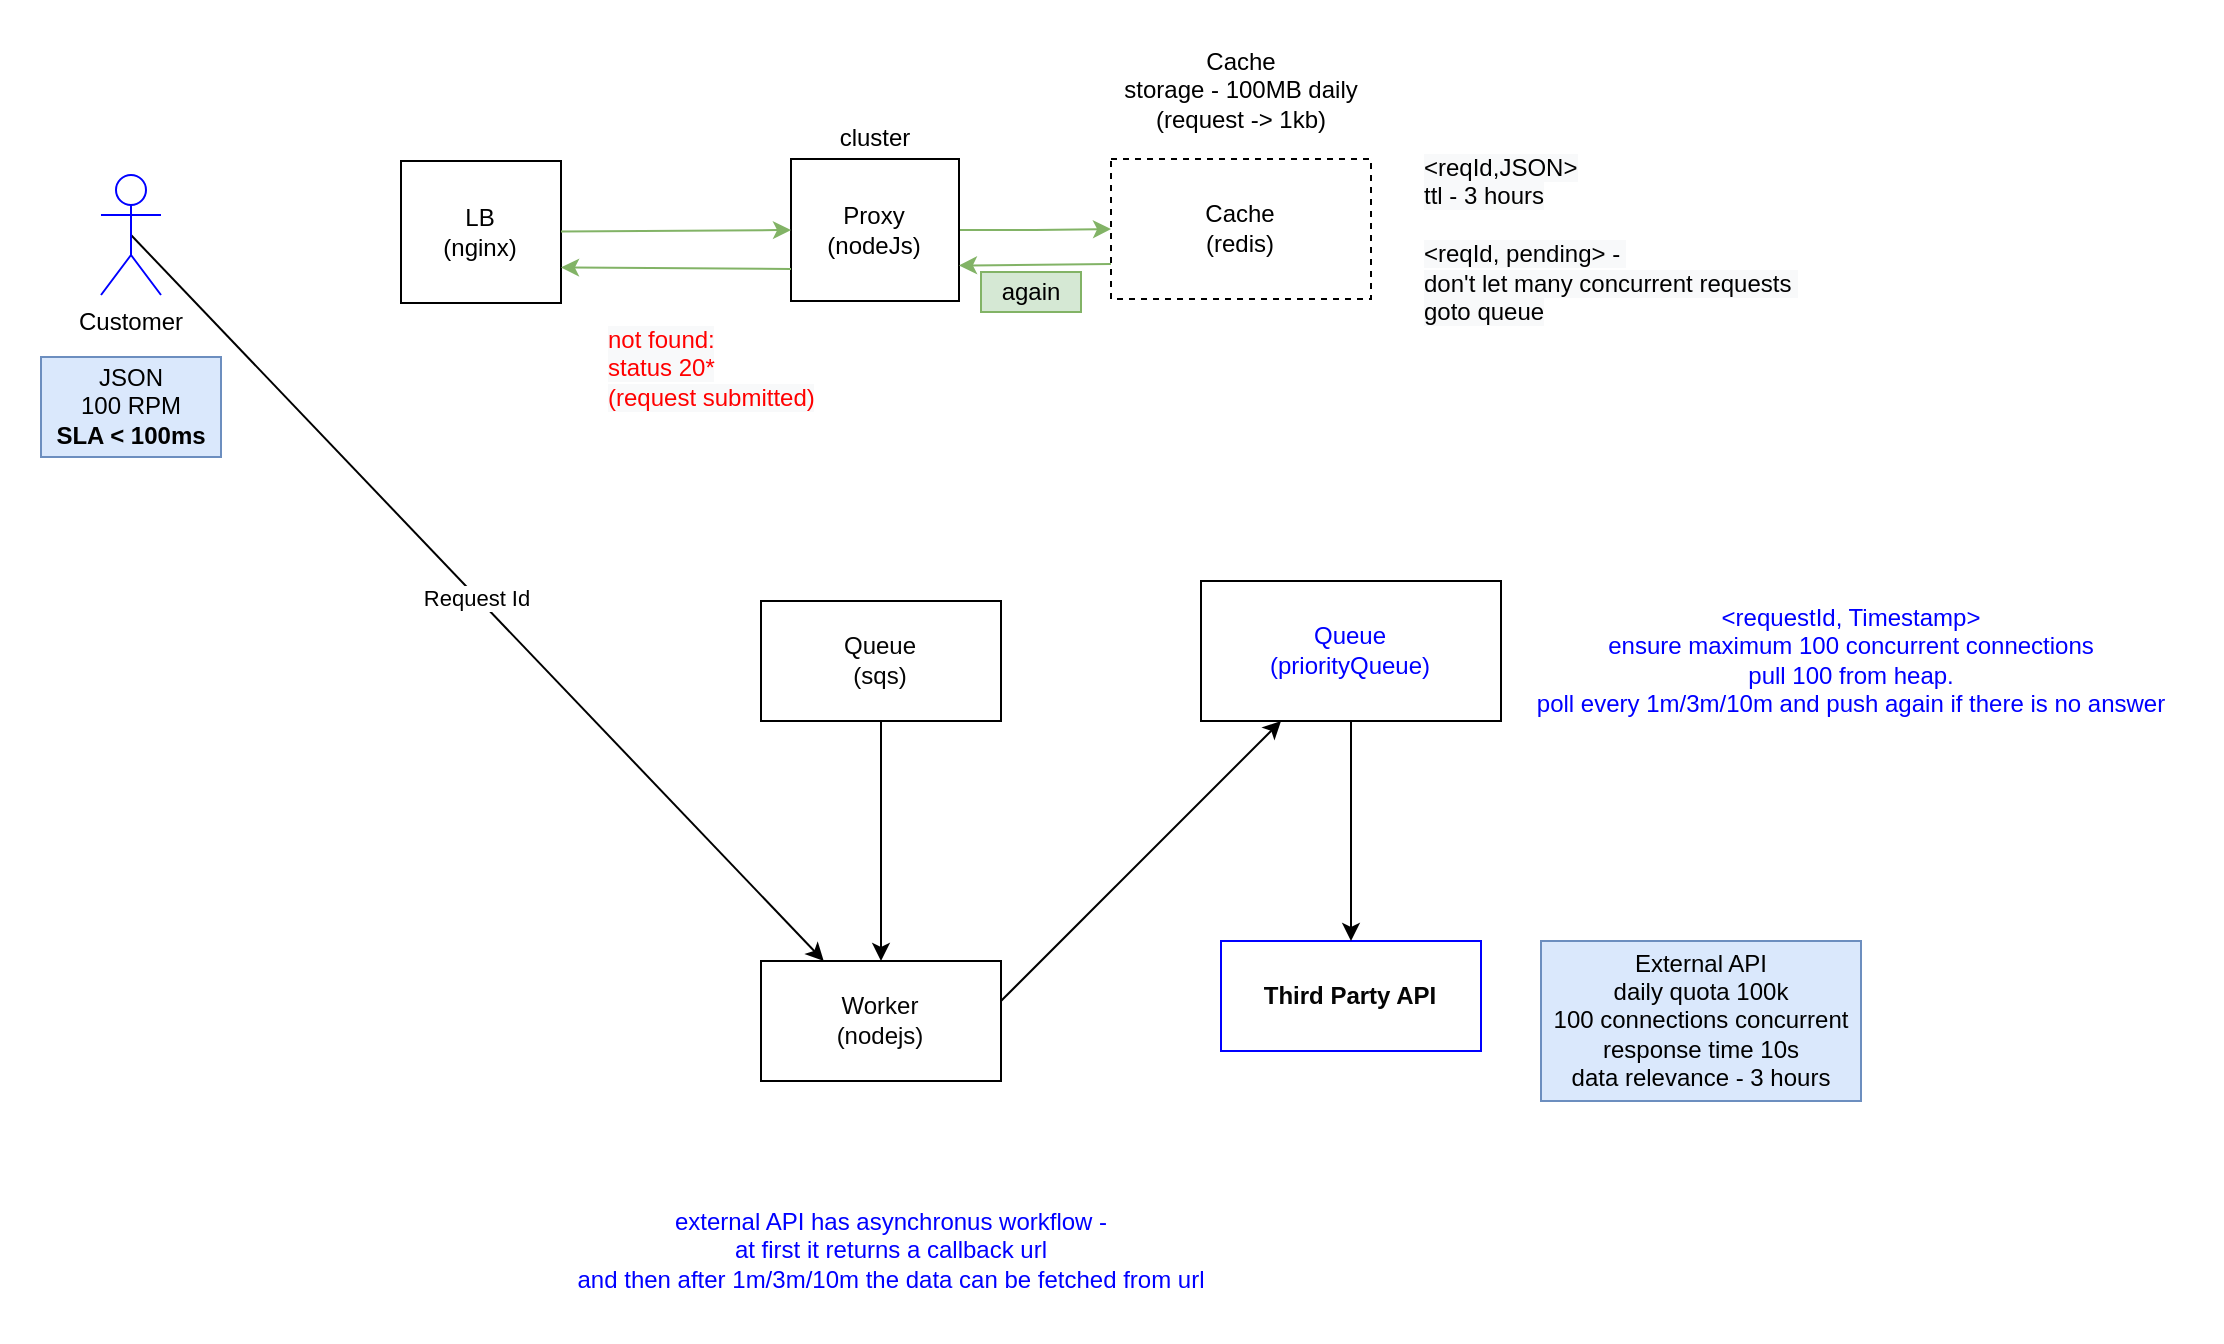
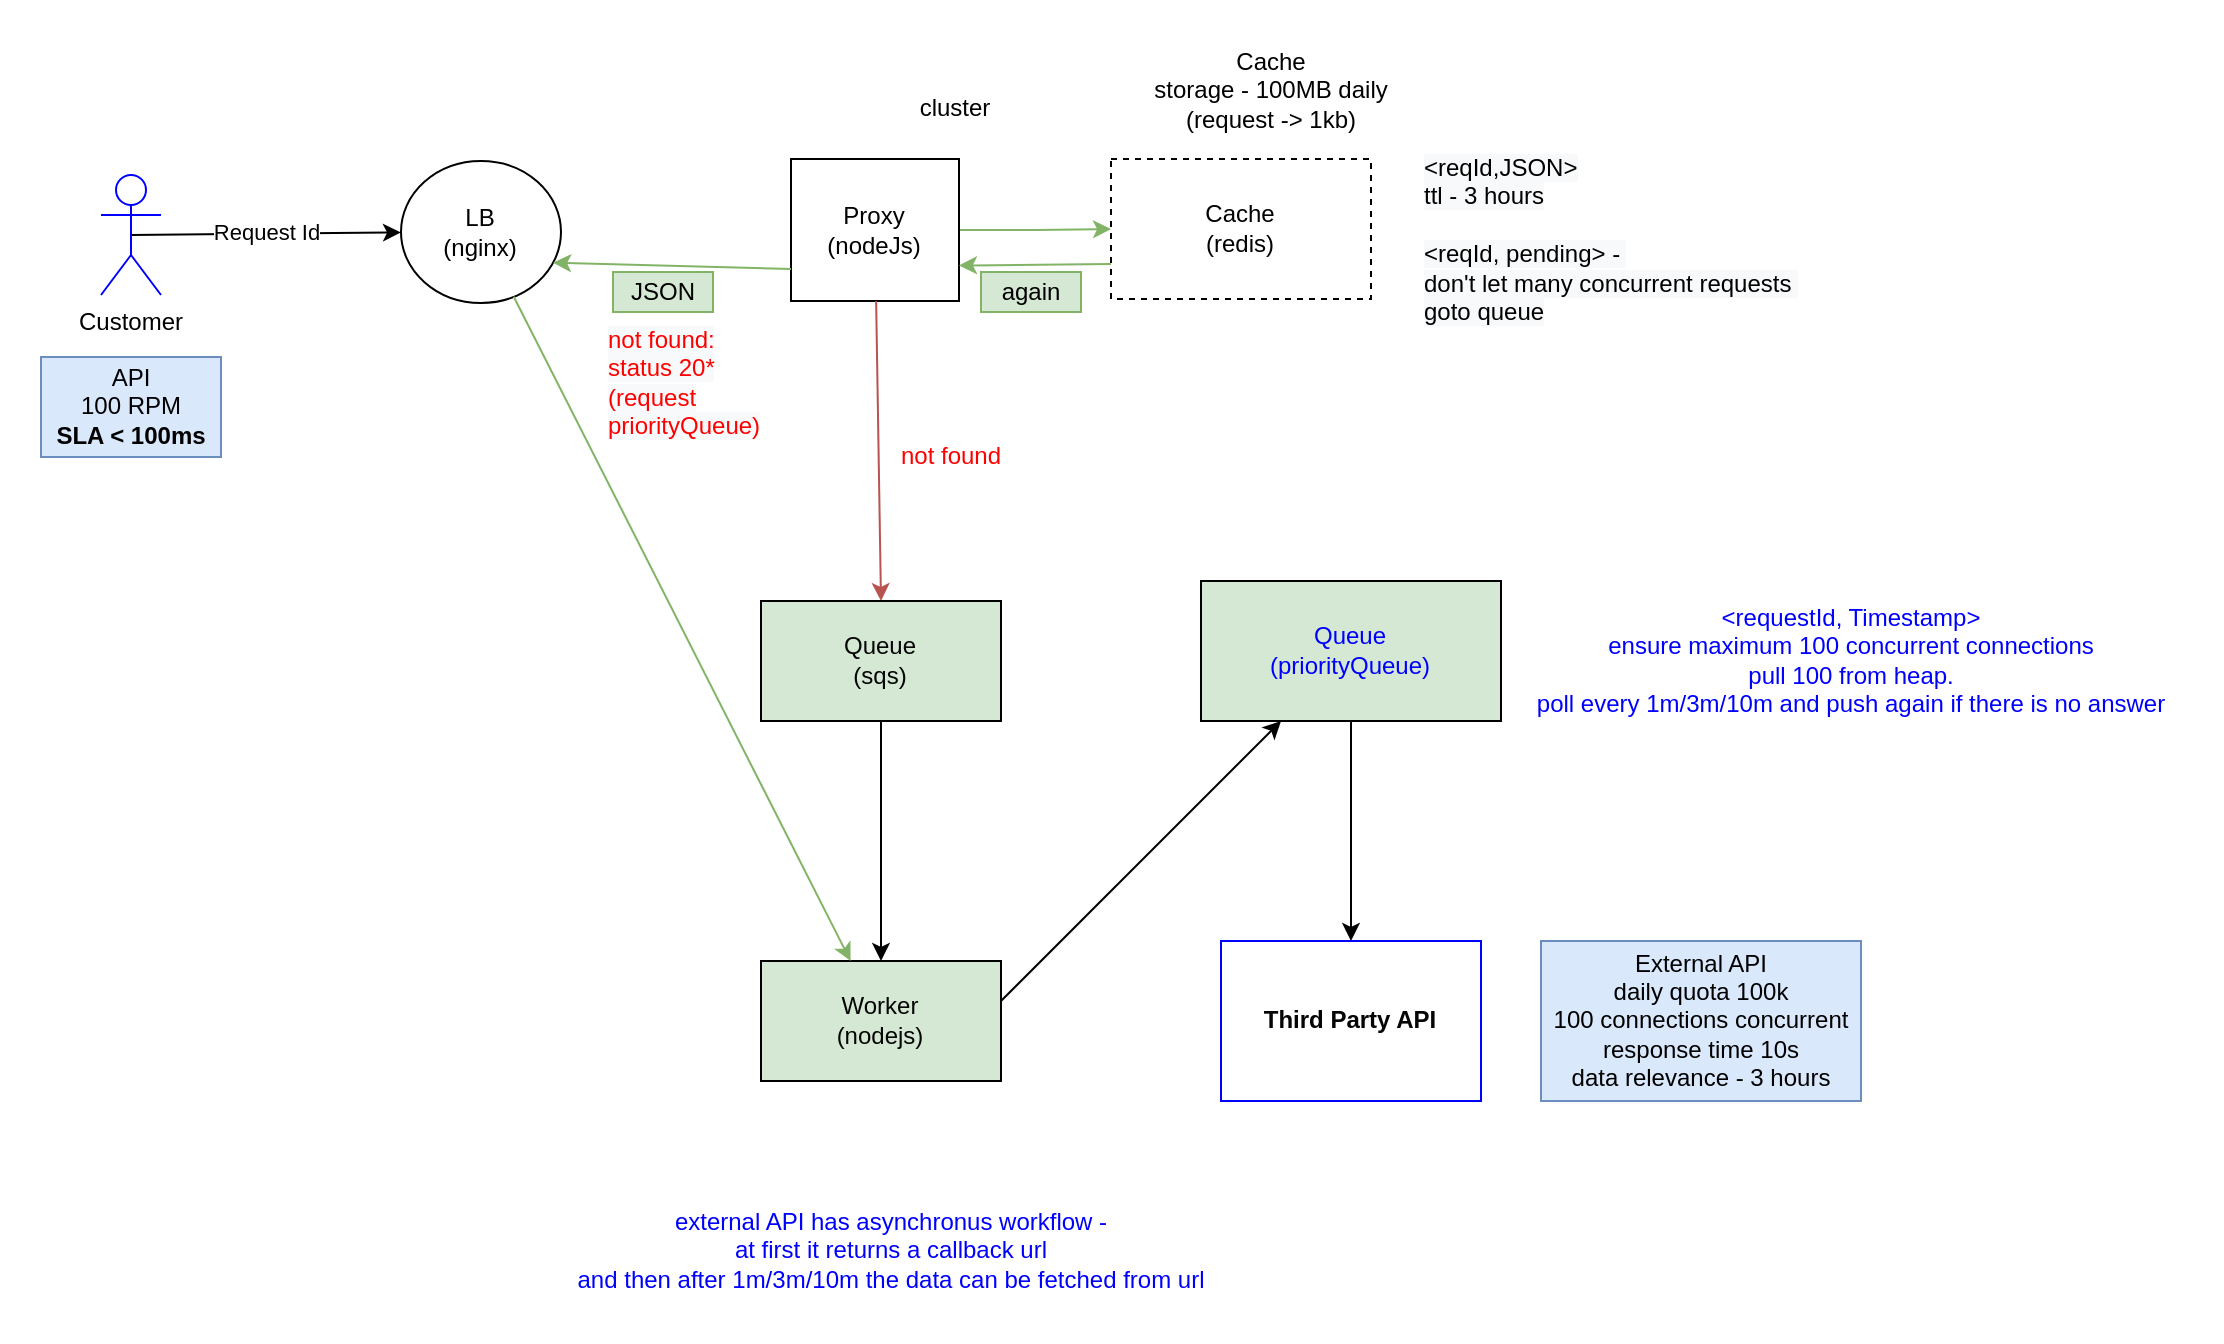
(1241, 91) -> (1271, 91)
(875, 139) -> (955, 109)
(669, 231) -> (679, 623)
(481, 232) -> (481, 232)
none -> (663, 292)
(717, 385) -> (717, 385)
(132, 407) -> (132, 407)
none -> (878, 444)
none -> (951, 456)
(475, 596) -> (222, 234)
(1351, 651) -> (1351, 651)
(881, 661) -> (881, 661)
(1351, 996) -> (1351, 1021)
(881, 1021) -> (881, 1021)
